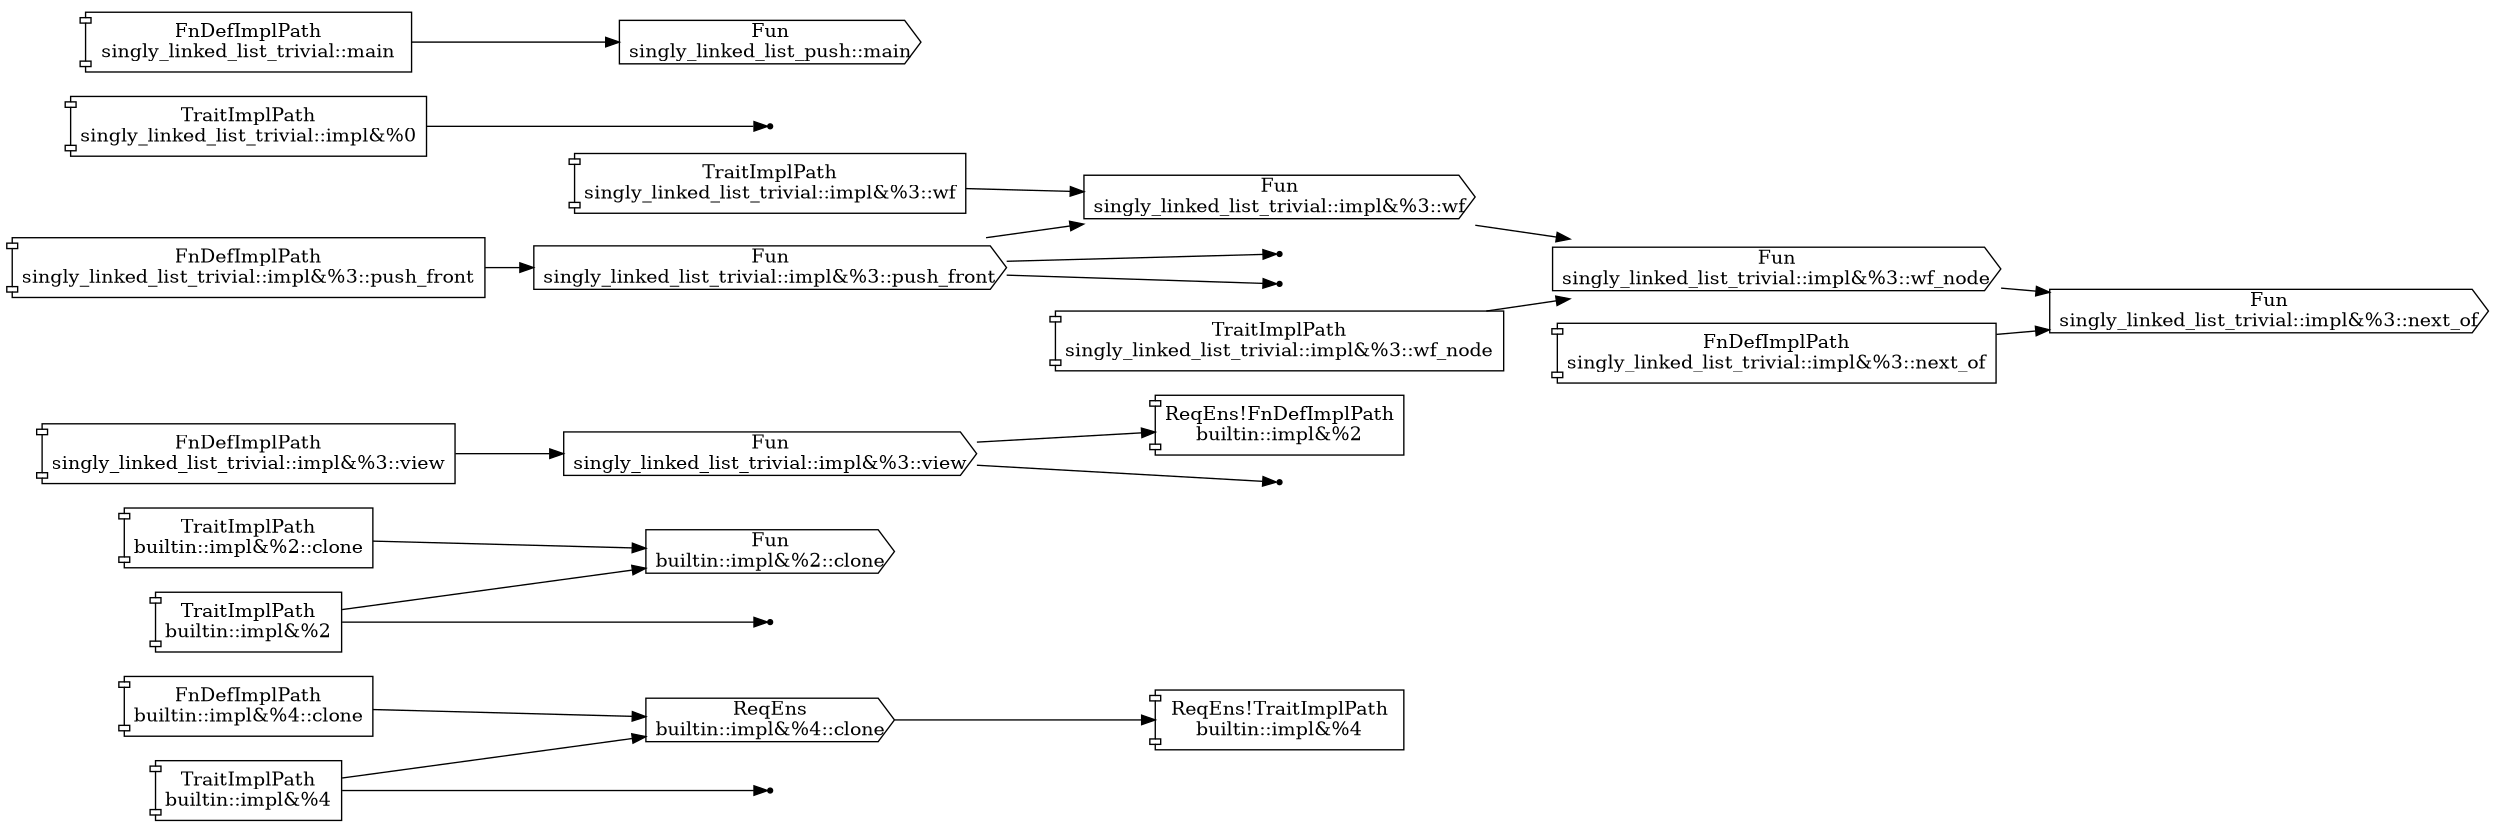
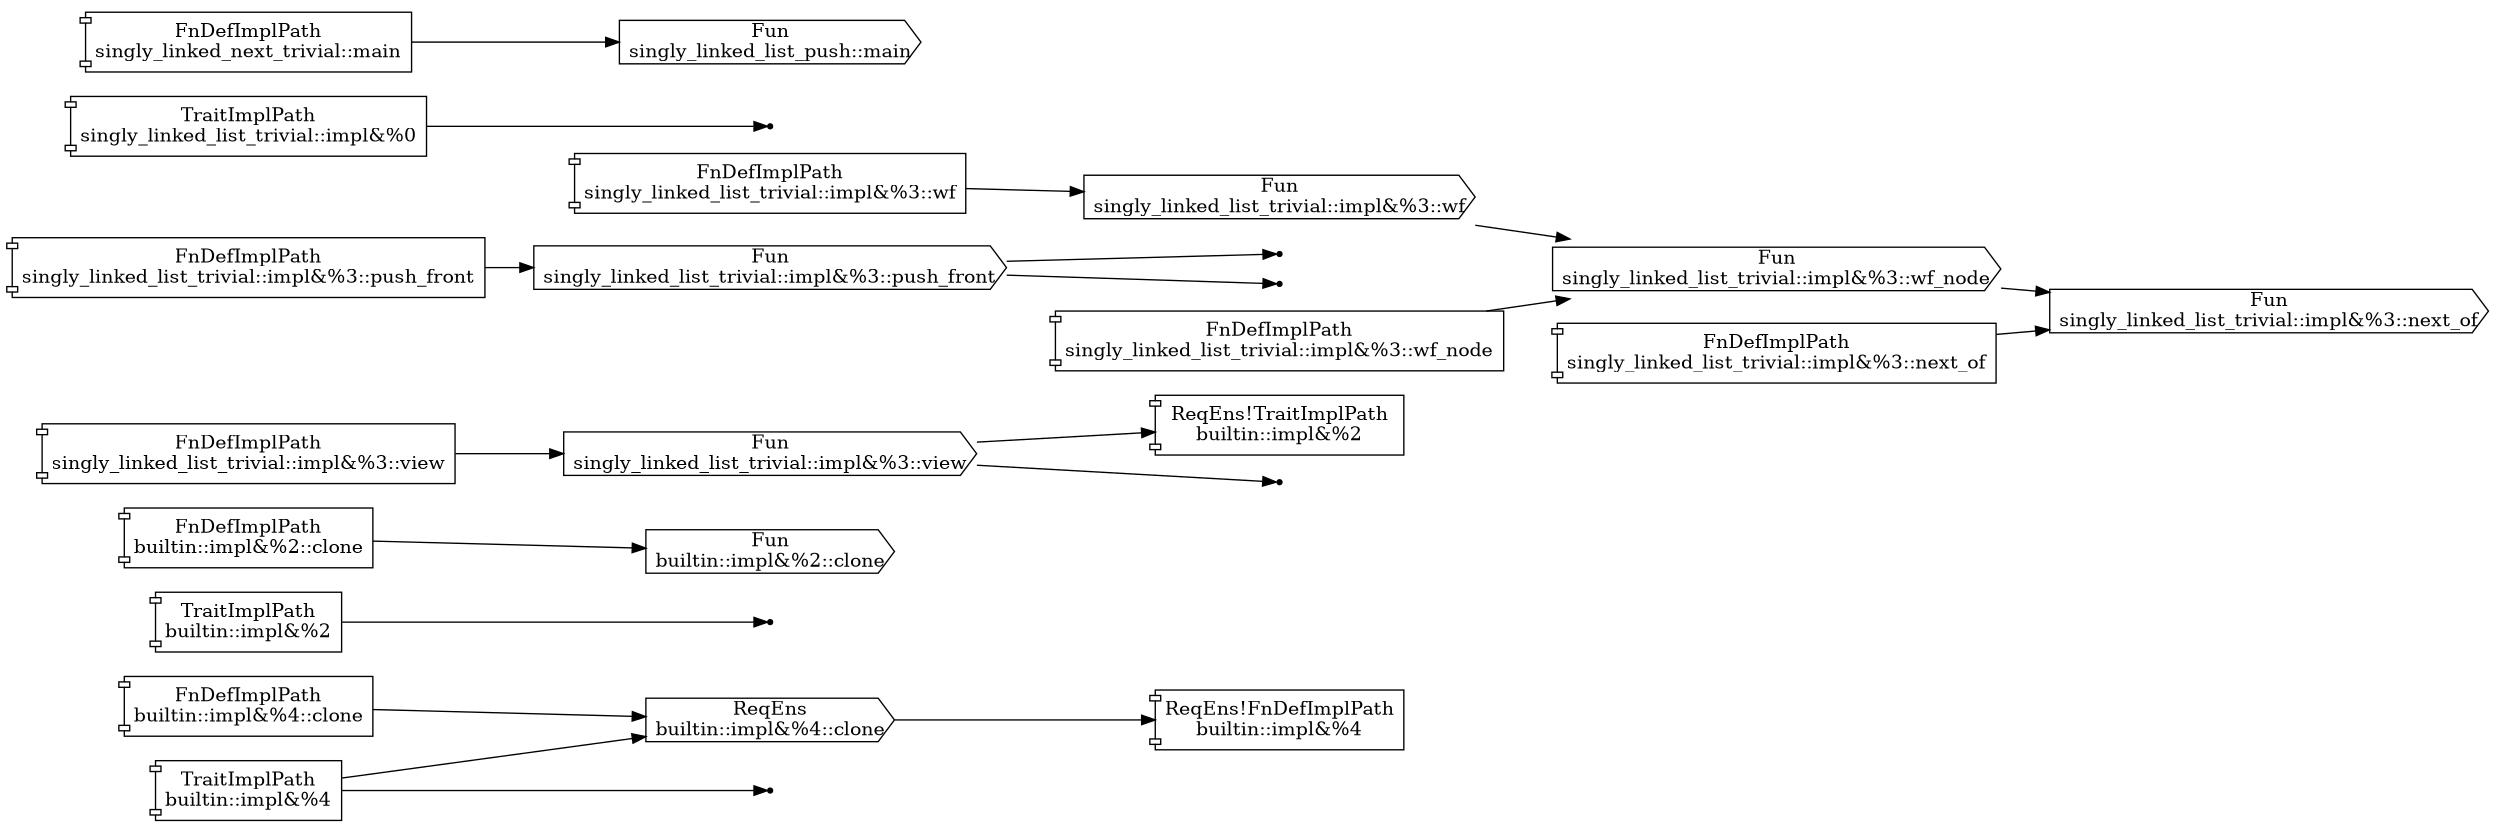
(249, 42) -> (249, 42)
(770, 183) -> (770, 183)
(1028, 232) -> none
(1280, 341) -> (1280, 341)
(1280, 425) -> (1280, 425)
(249, 538) -> (249, 538)
(487, 590) -> none
(1280, 720) -> (1280, 720)
